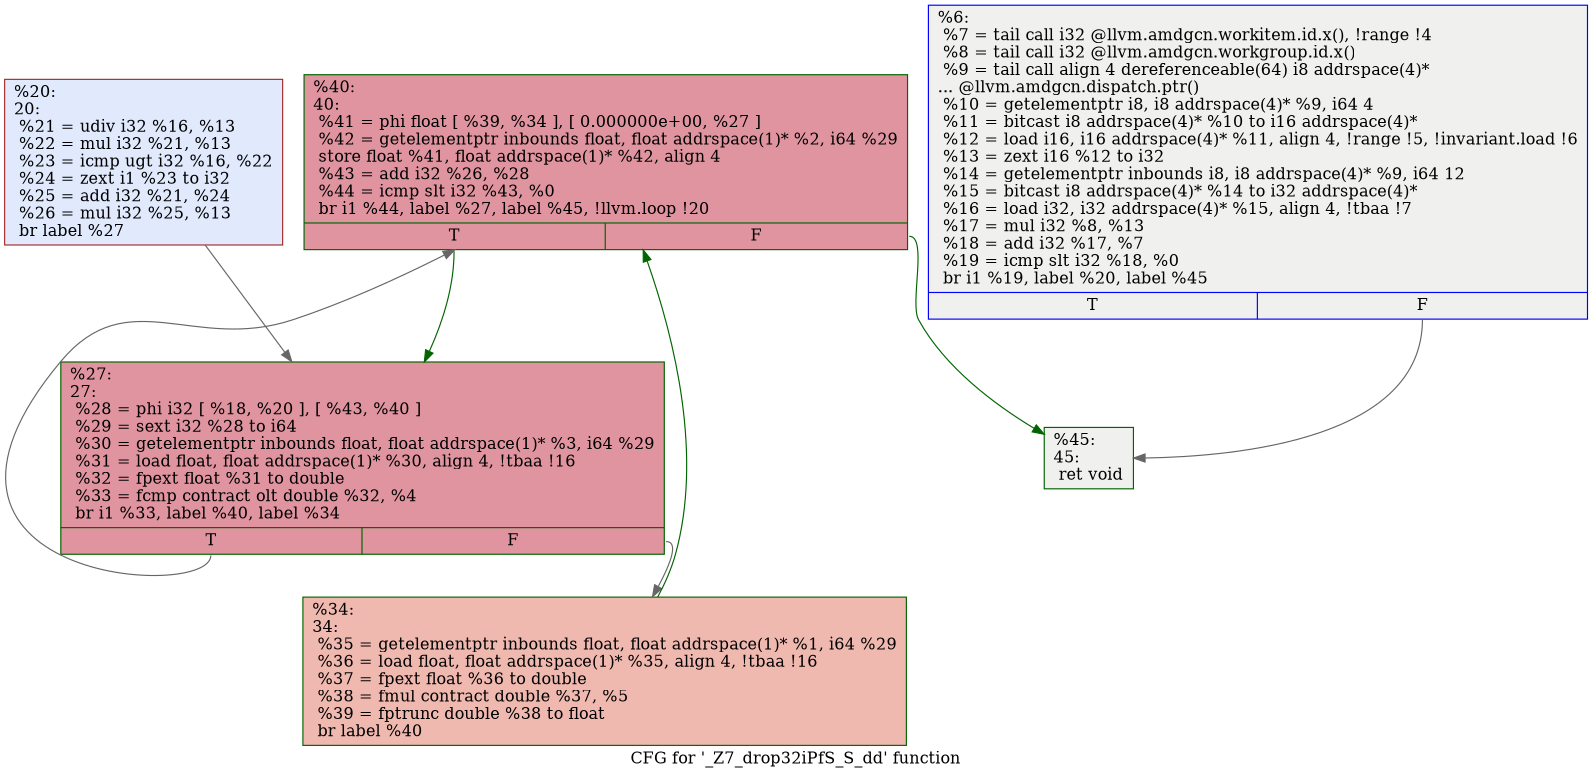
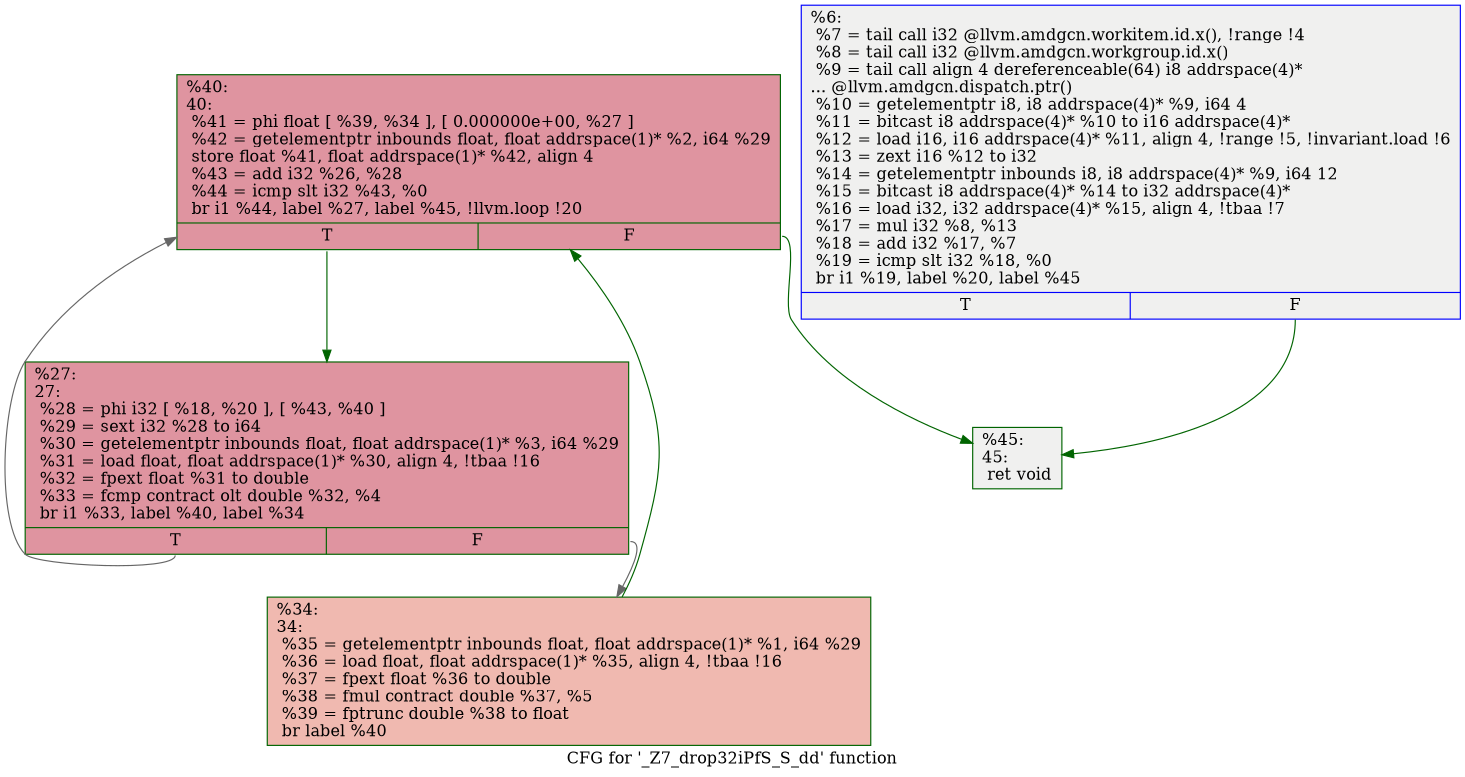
(144, 162) -> none
(1313, 434) -> (1211, 422)
